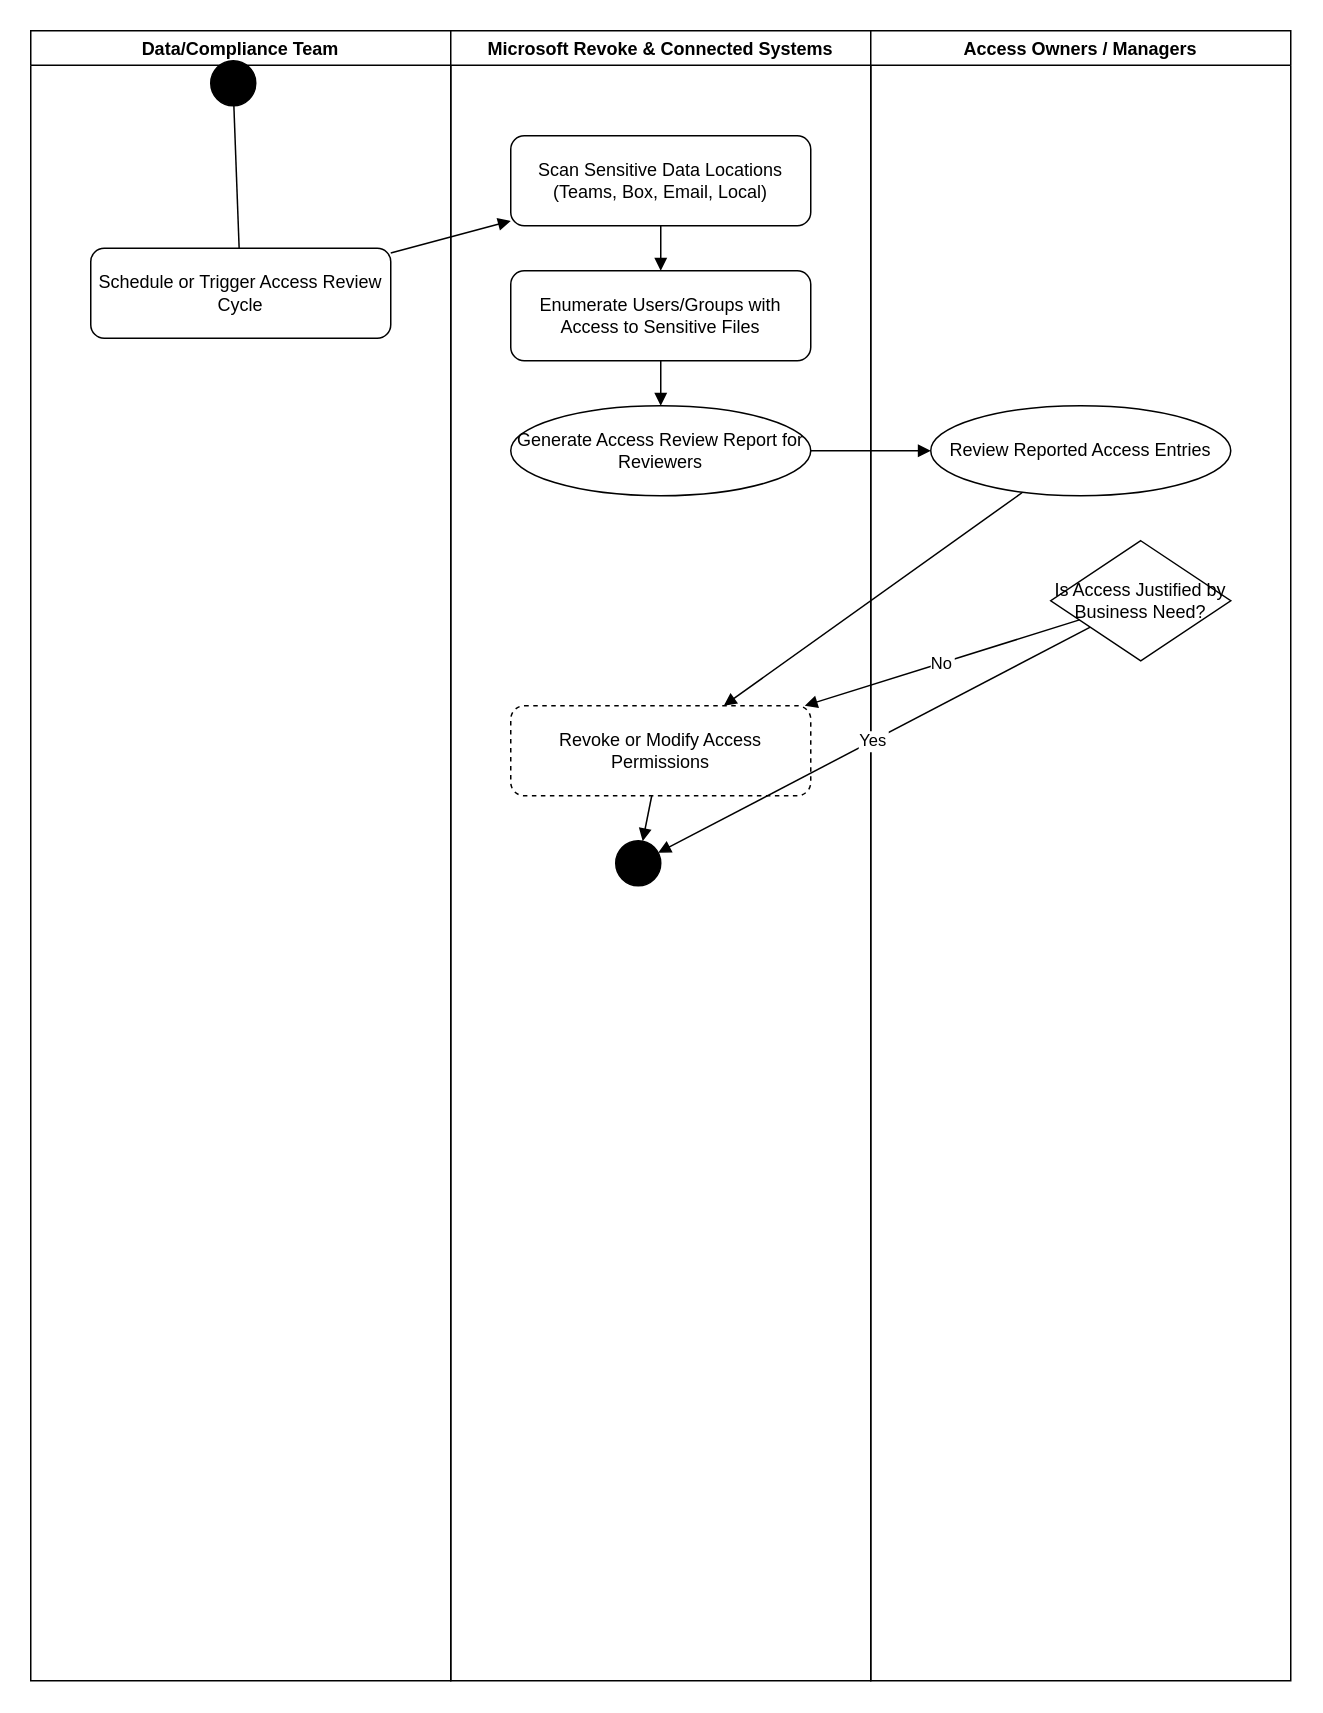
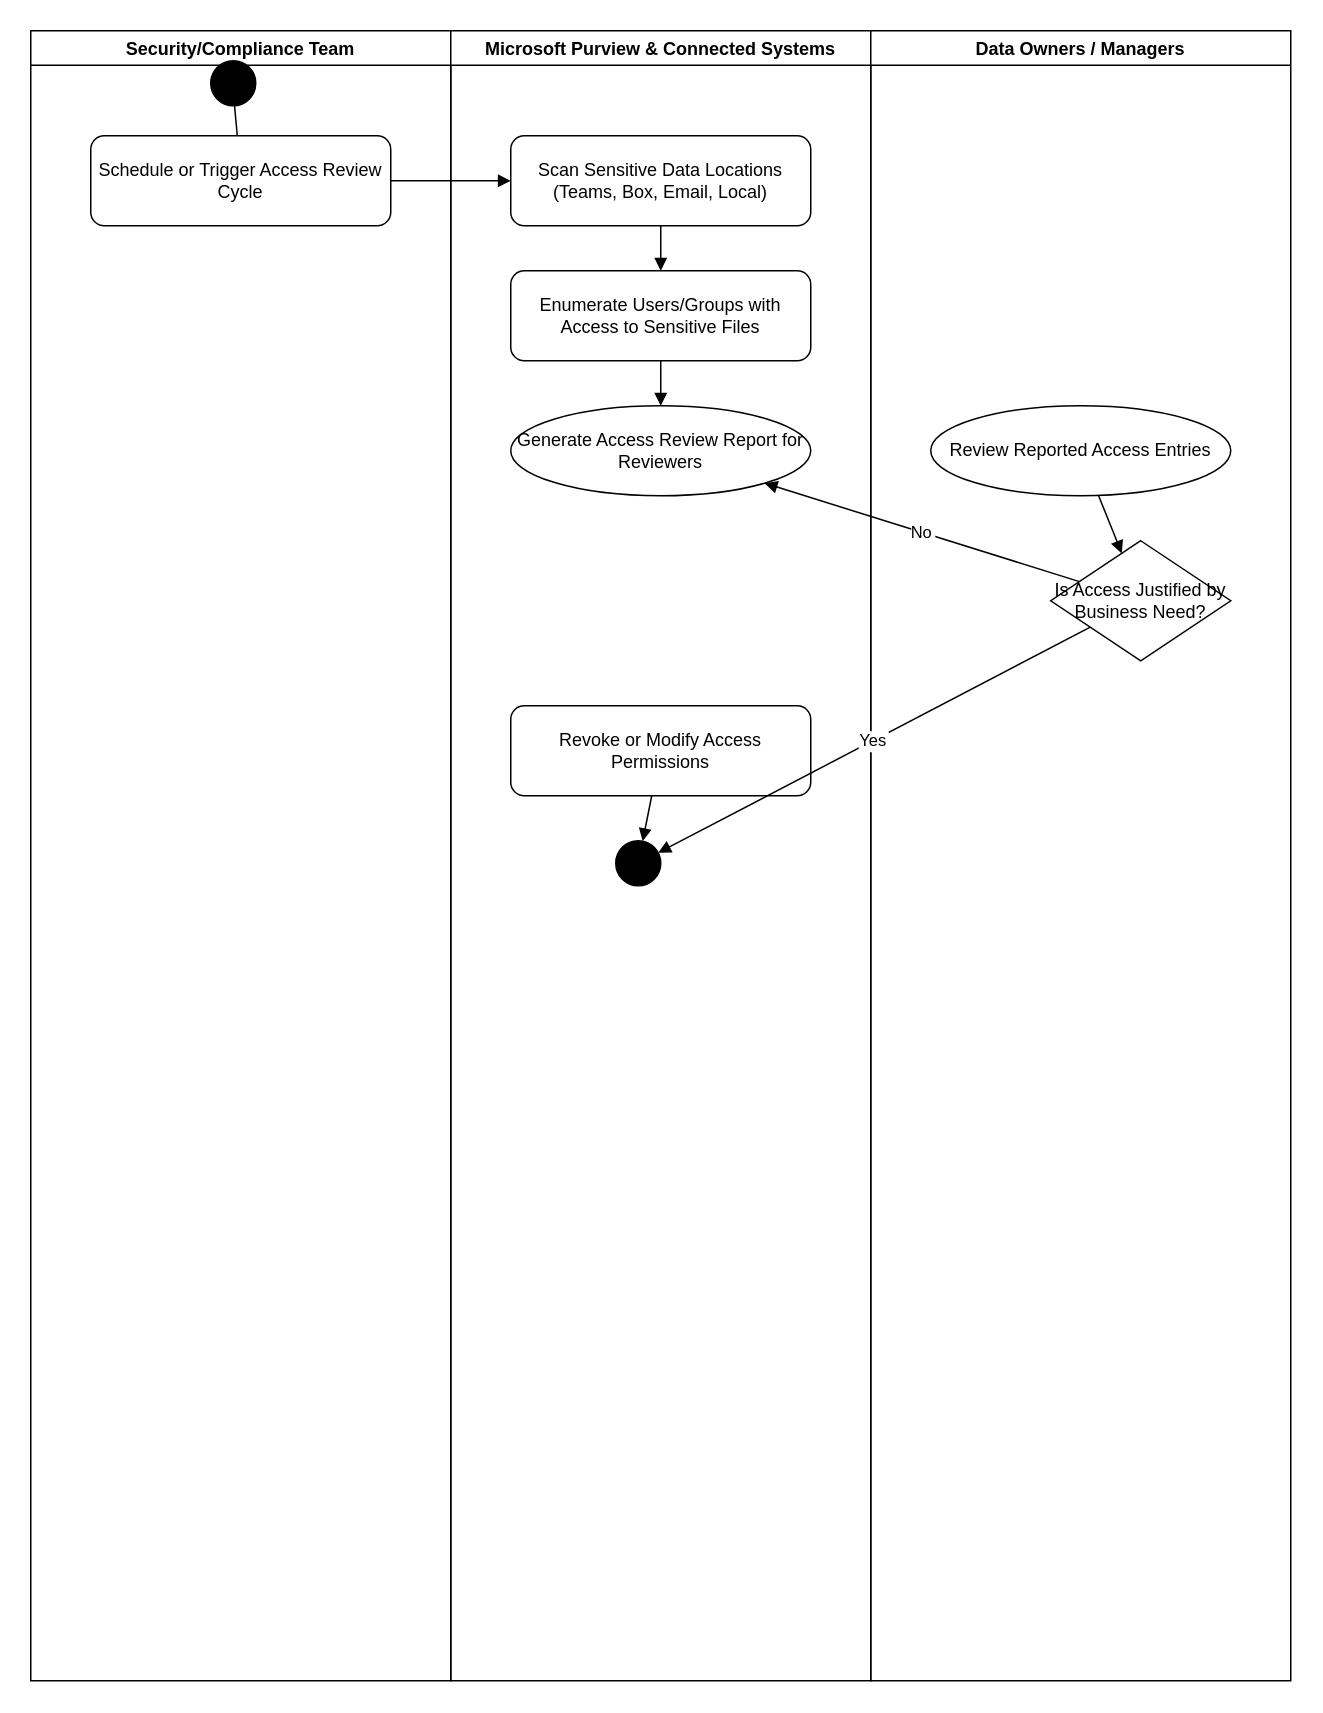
(240, 49) -> (240, 49)
(660, 49) -> (660, 49)
(1080, 49) -> (1080, 49)
(241, 293) -> (241, 181)
(864, 451) -> none
(879, 595) -> (1108, 519)
(948, 661) -> (928, 534)
(661, 751) -> (661, 751)
